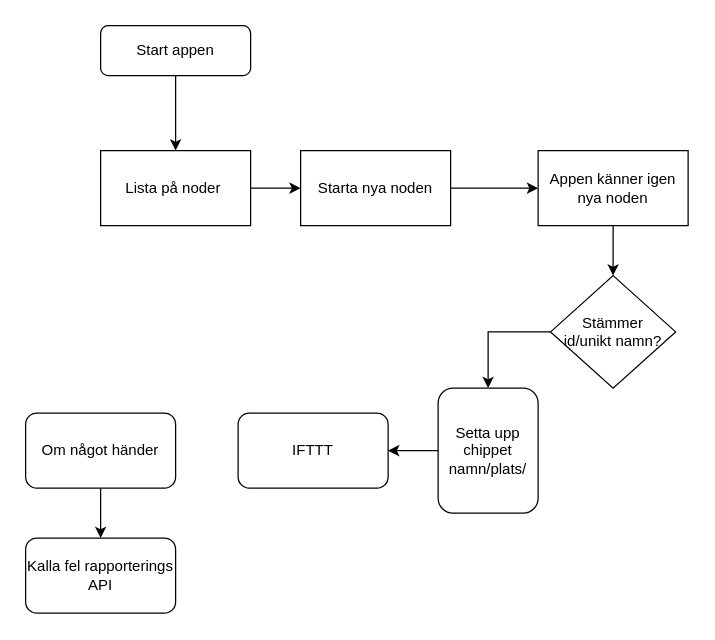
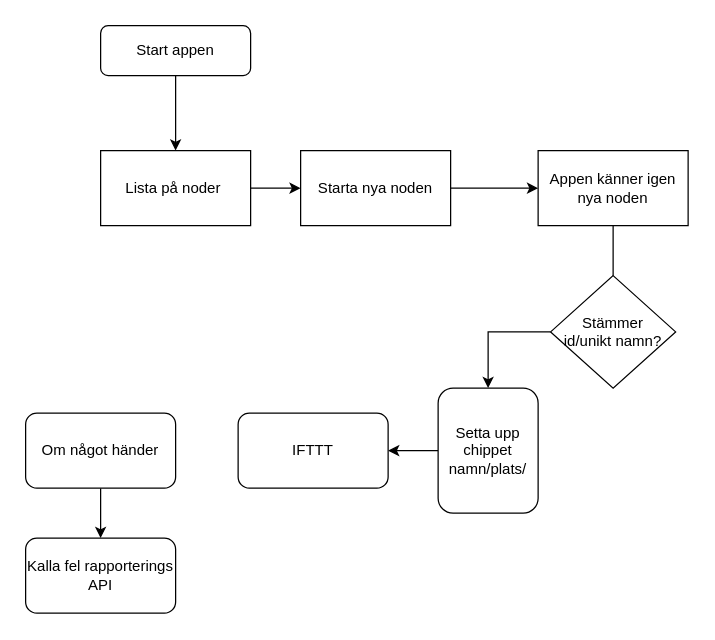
(613, 266) -> (613, 269)
